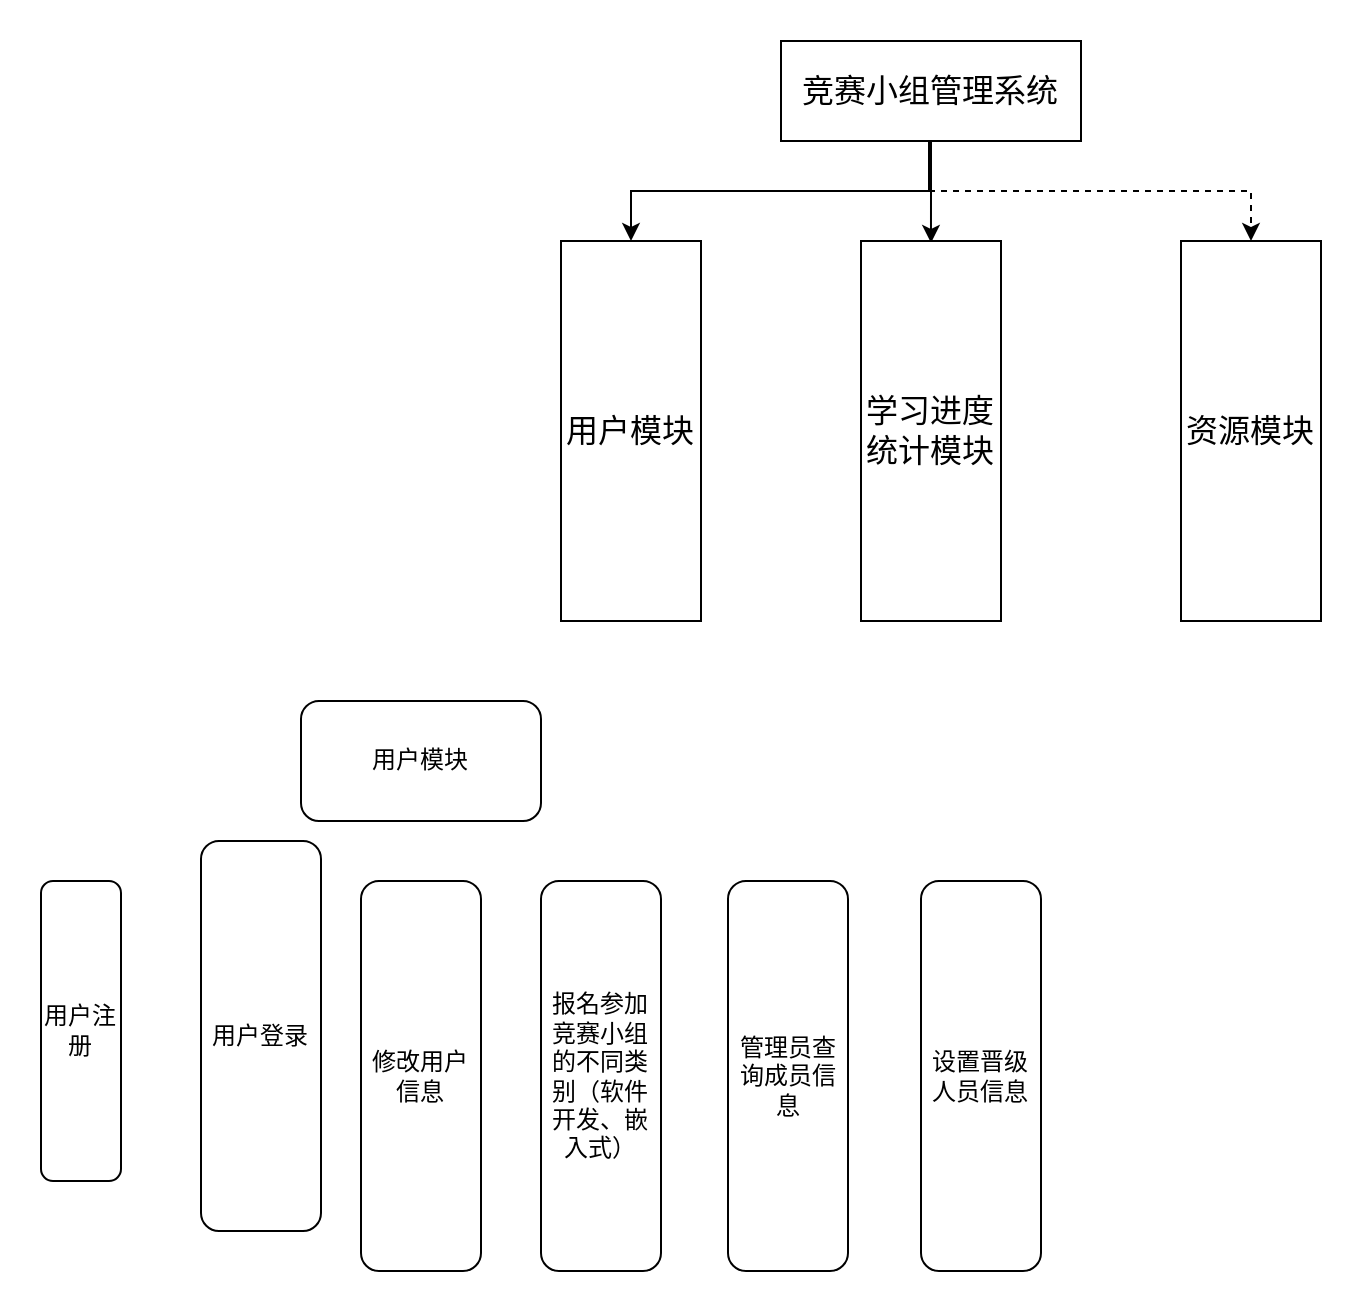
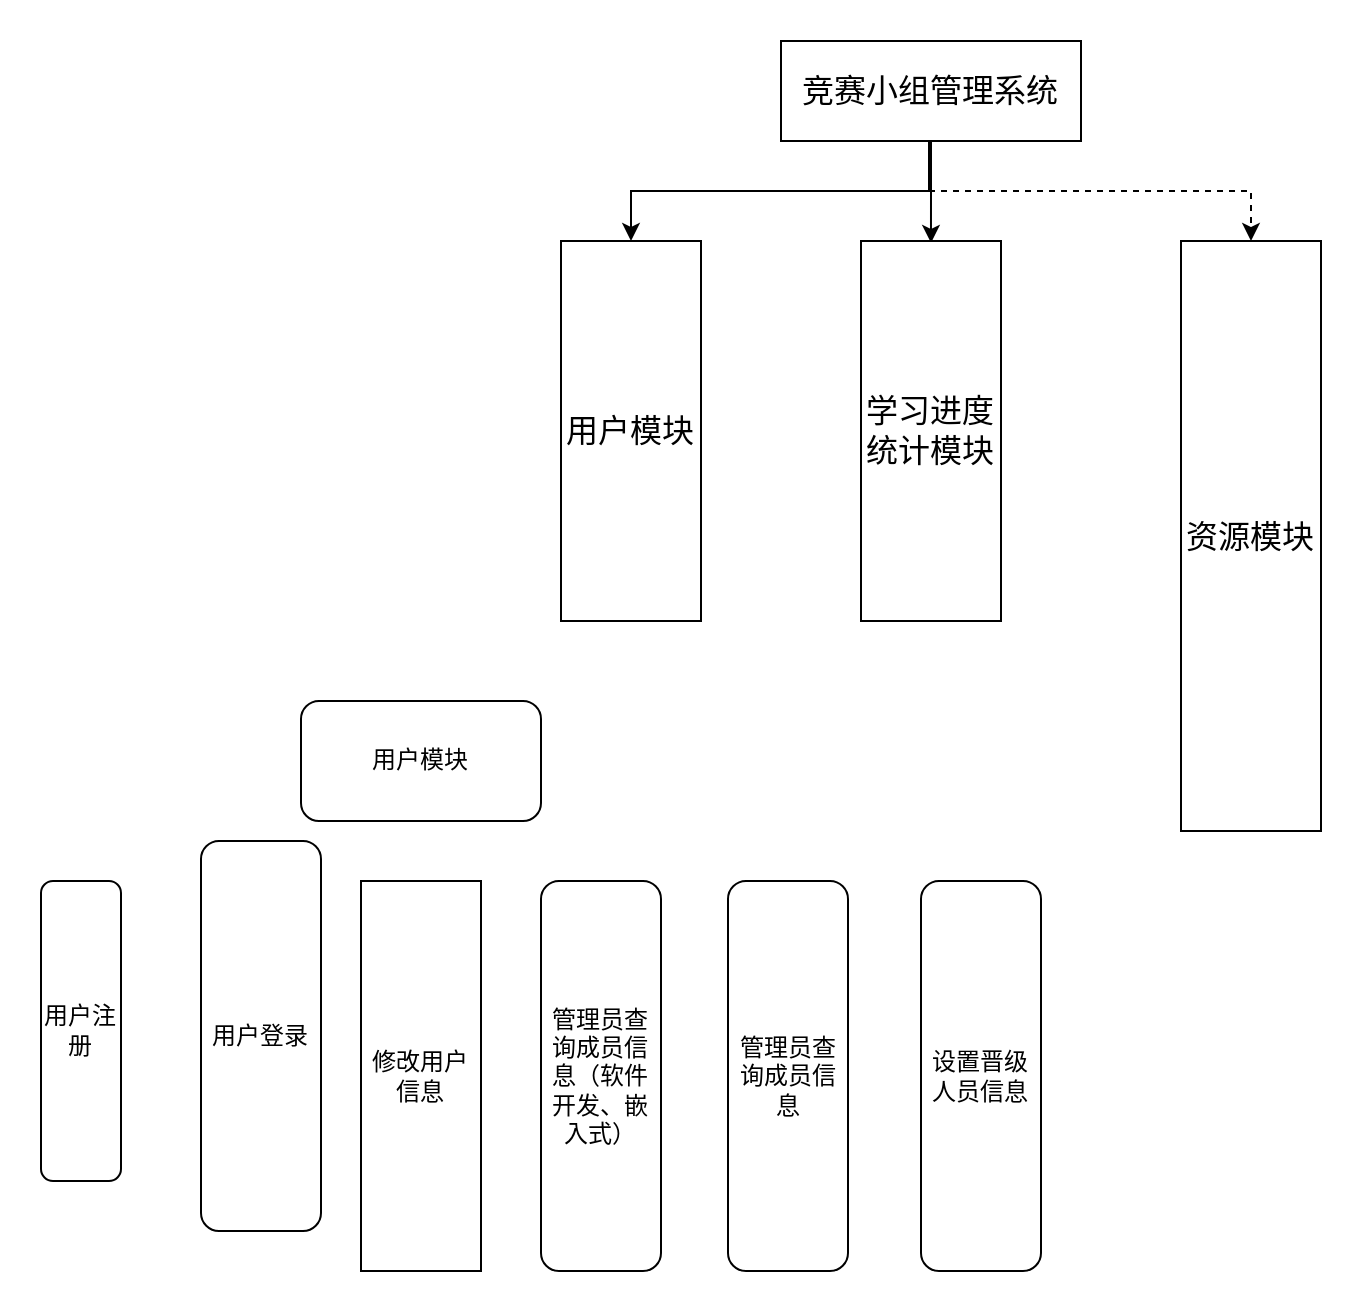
(1251, 431) -> (1251, 536)
(421, 1076) -> (421, 1076)
(601, 1077) -> (601, 1077)
